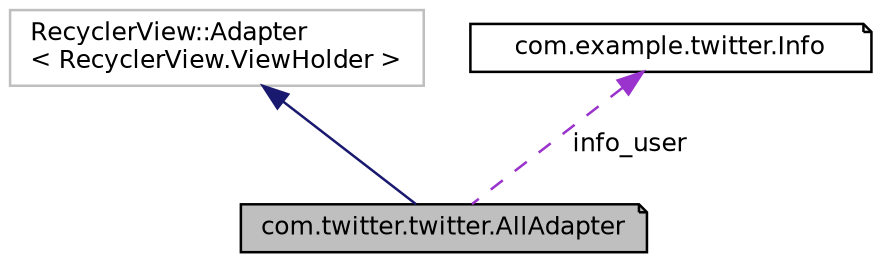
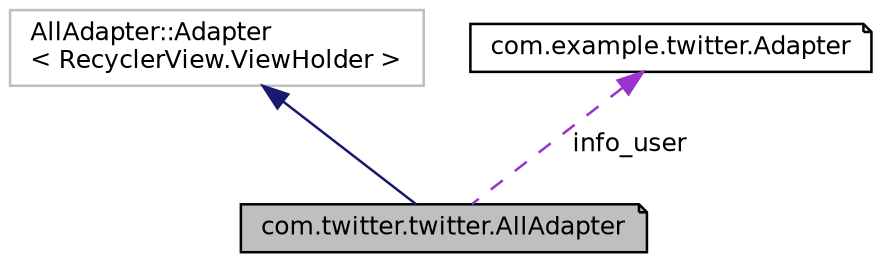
(217, 48) -> (217, 48)
(671, 48) -> (671, 48)
